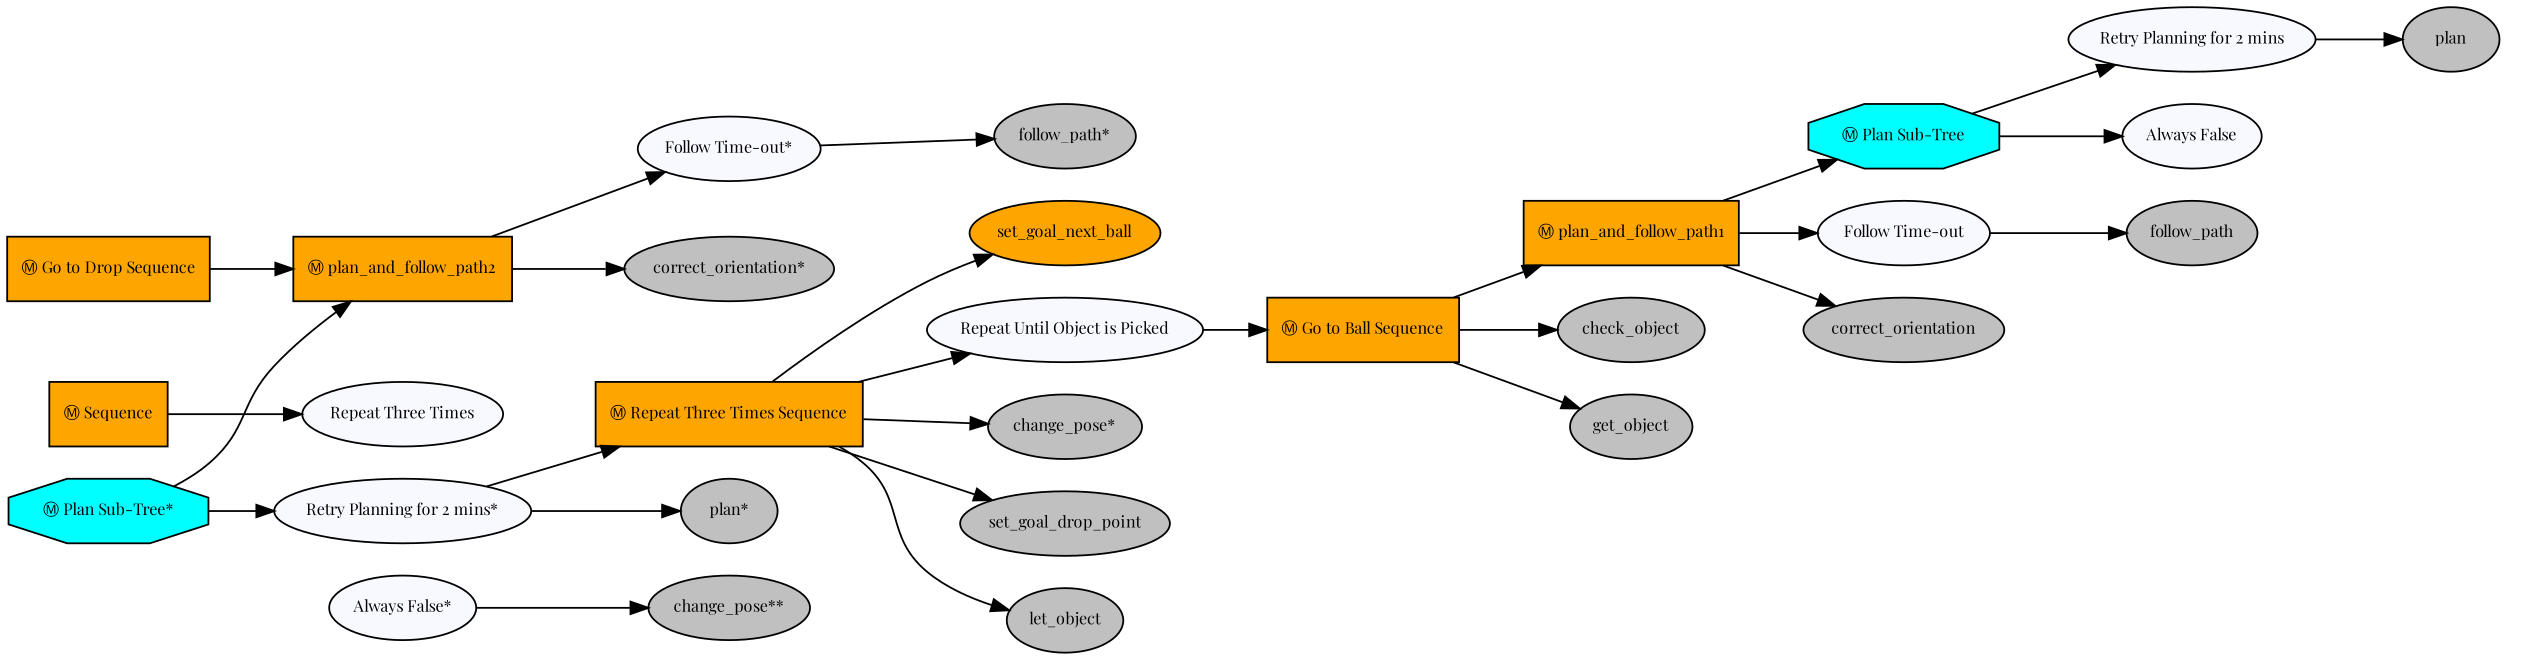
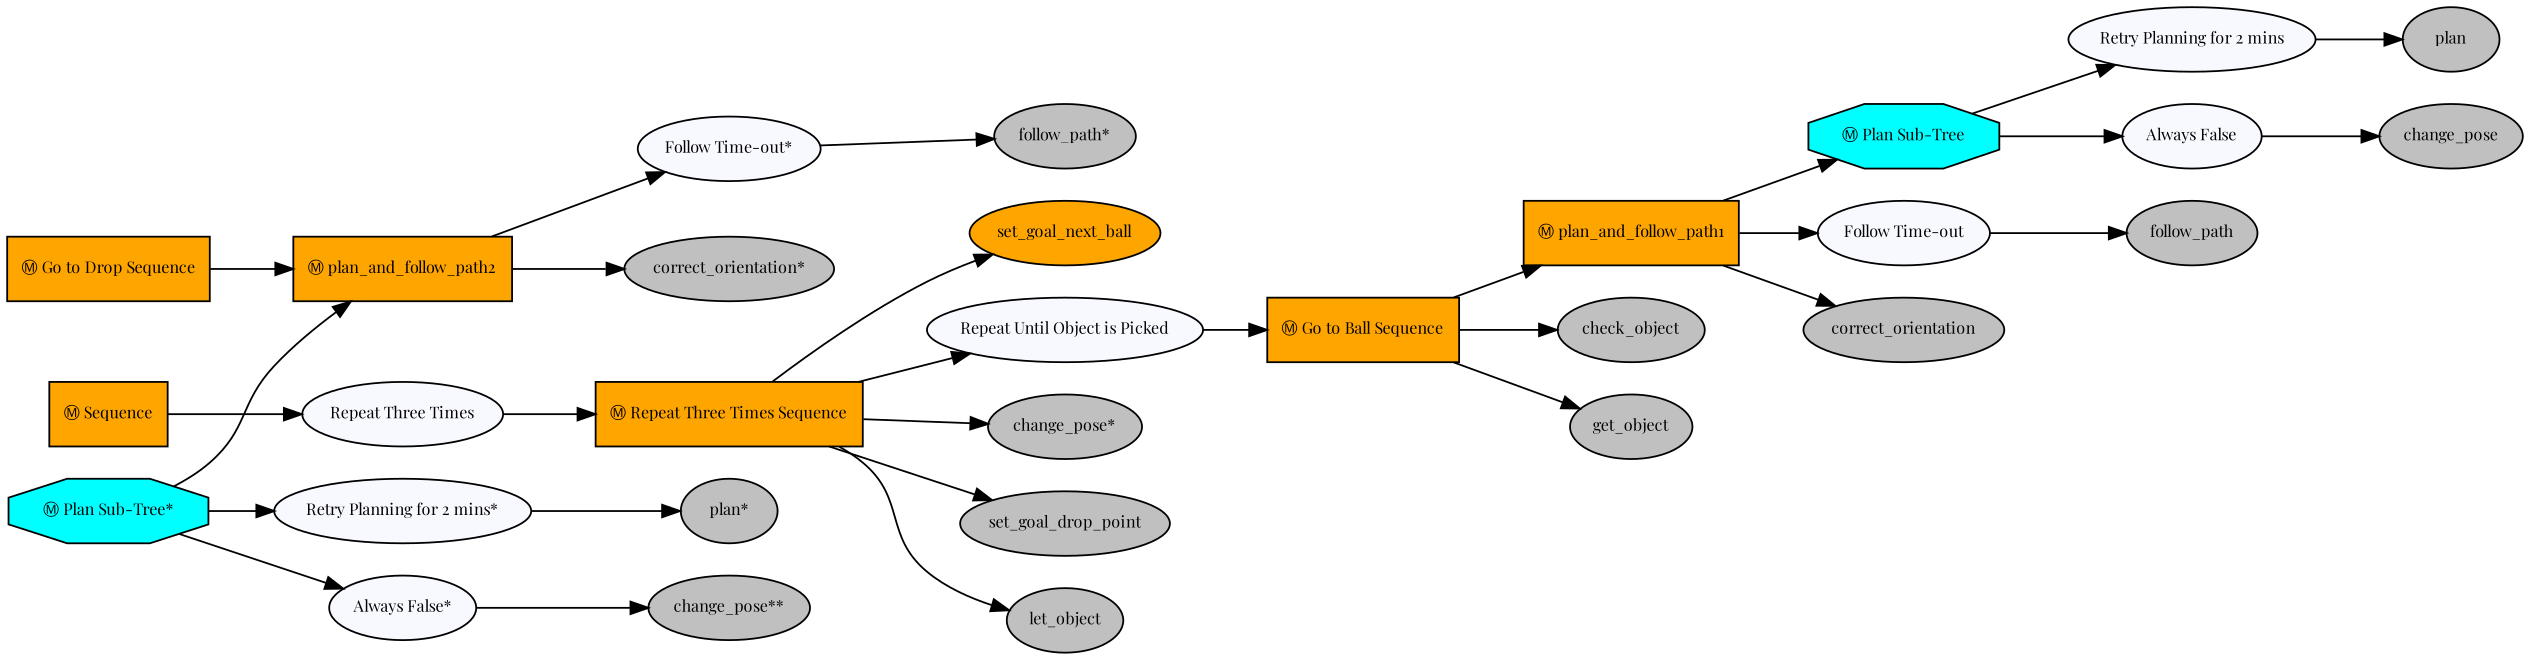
none -> (2451, 136)
(544, 469) -> (540, 414)
none -> (253, 558)
